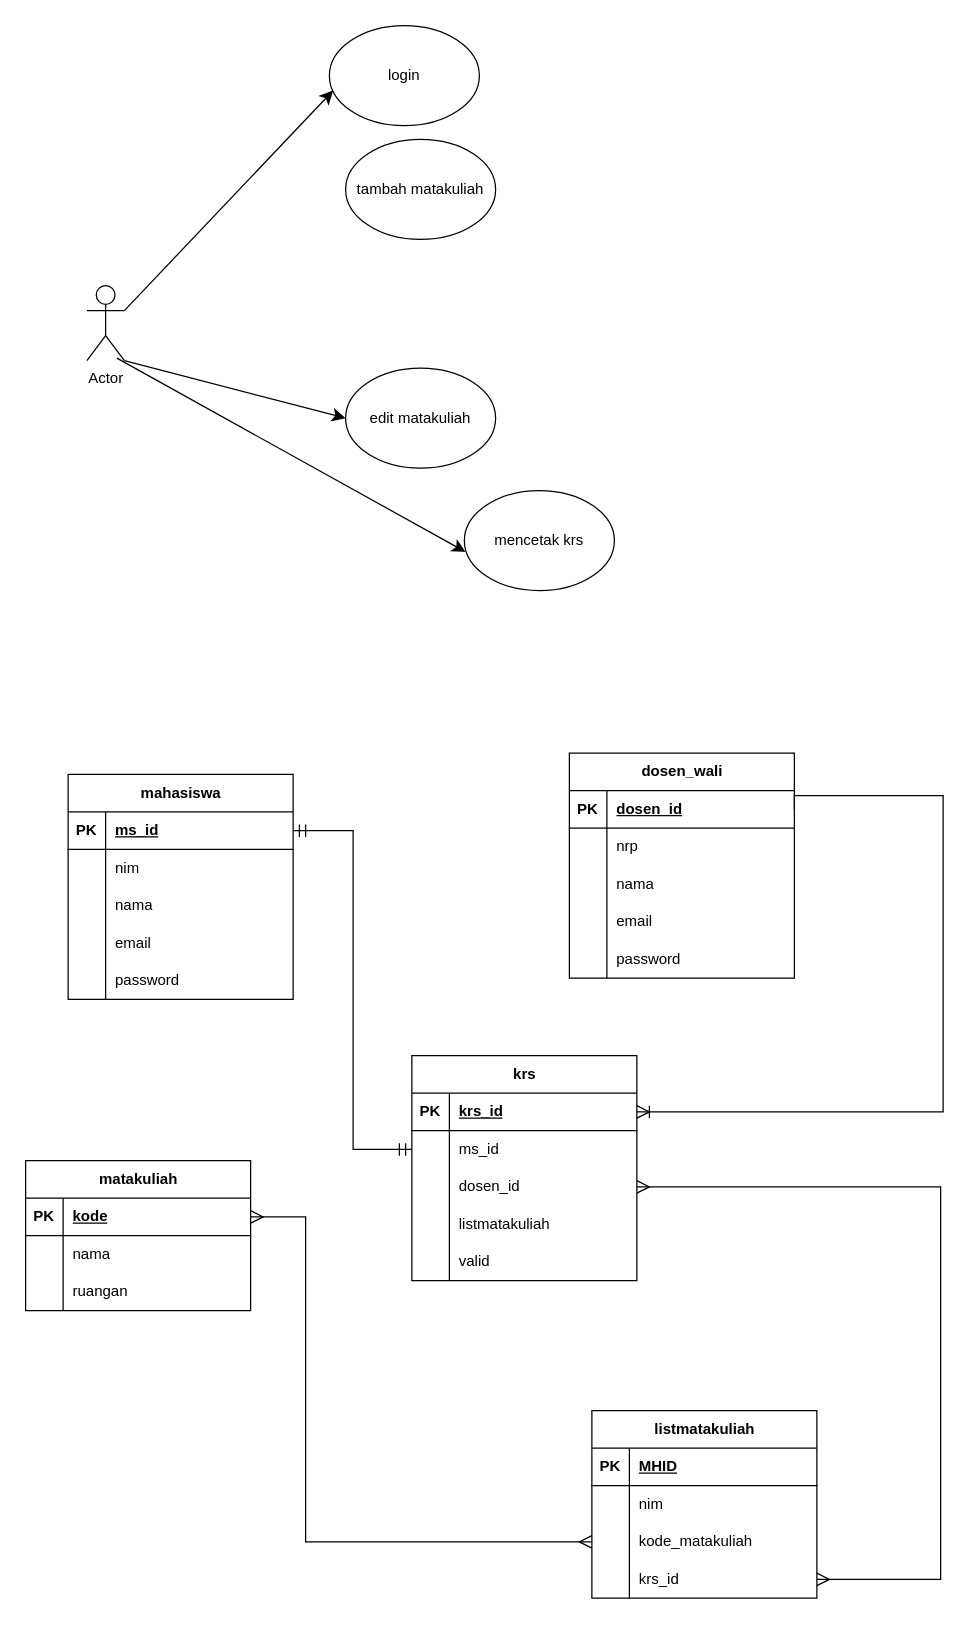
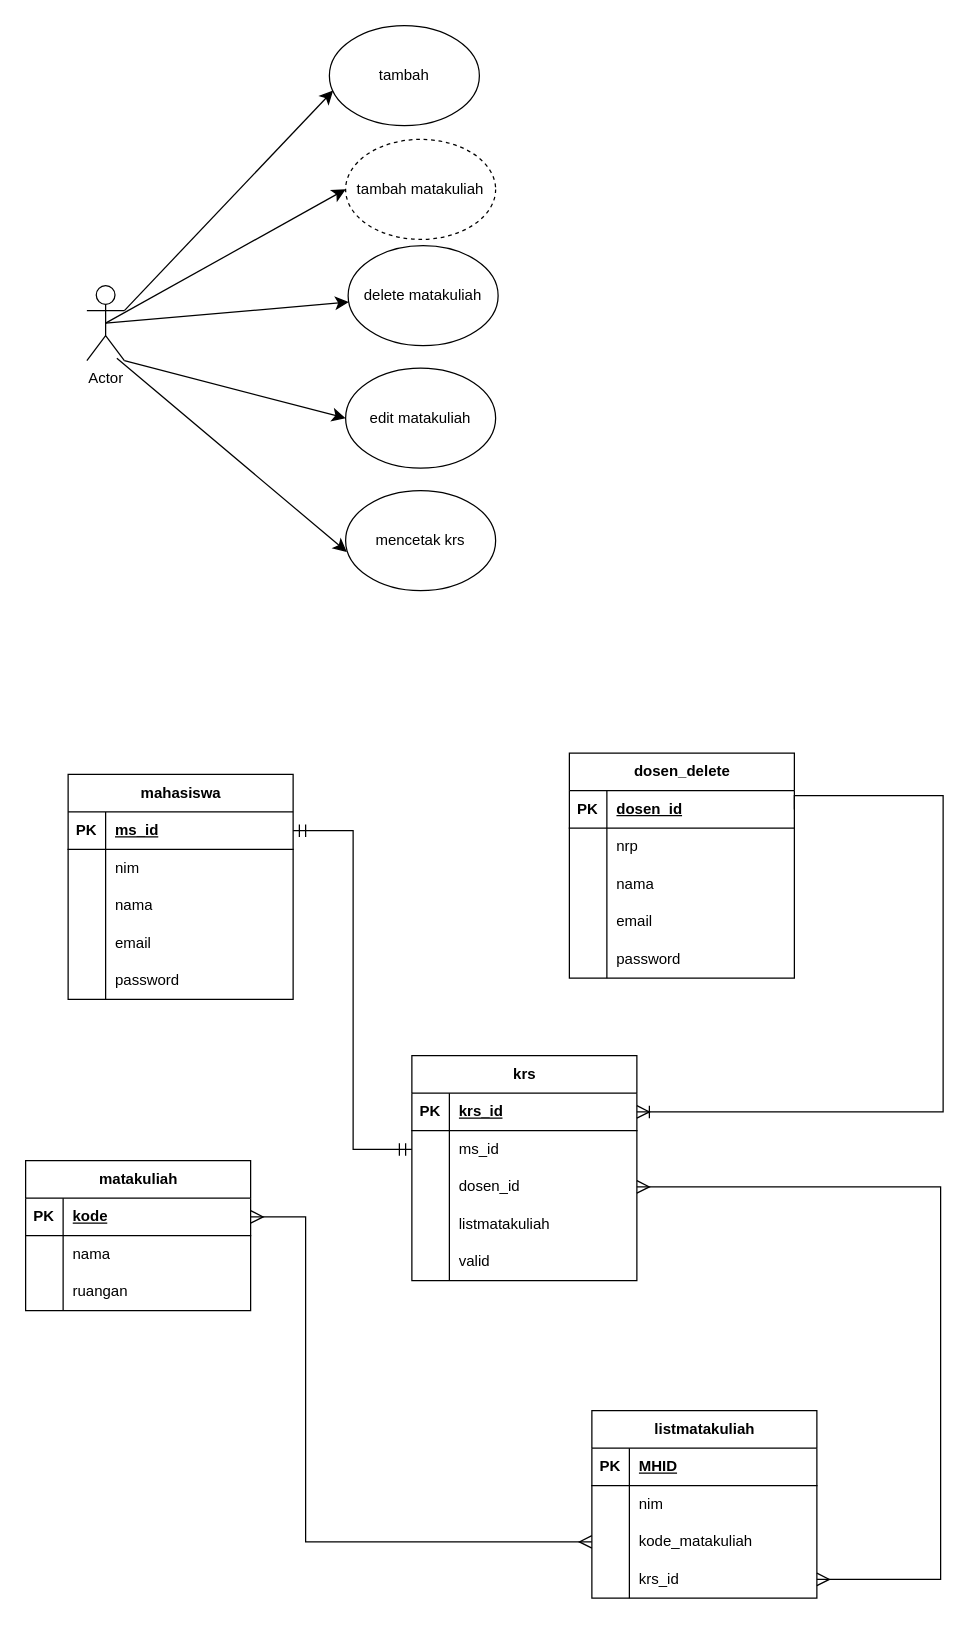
(404, 76) -> (404, 76)
(421, 189) -> (421, 189)
none -> (231, 253)
none -> (423, 296)
none -> (229, 312)
(539, 541) -> (421, 541)
(683, 772) -> (683, 772)
